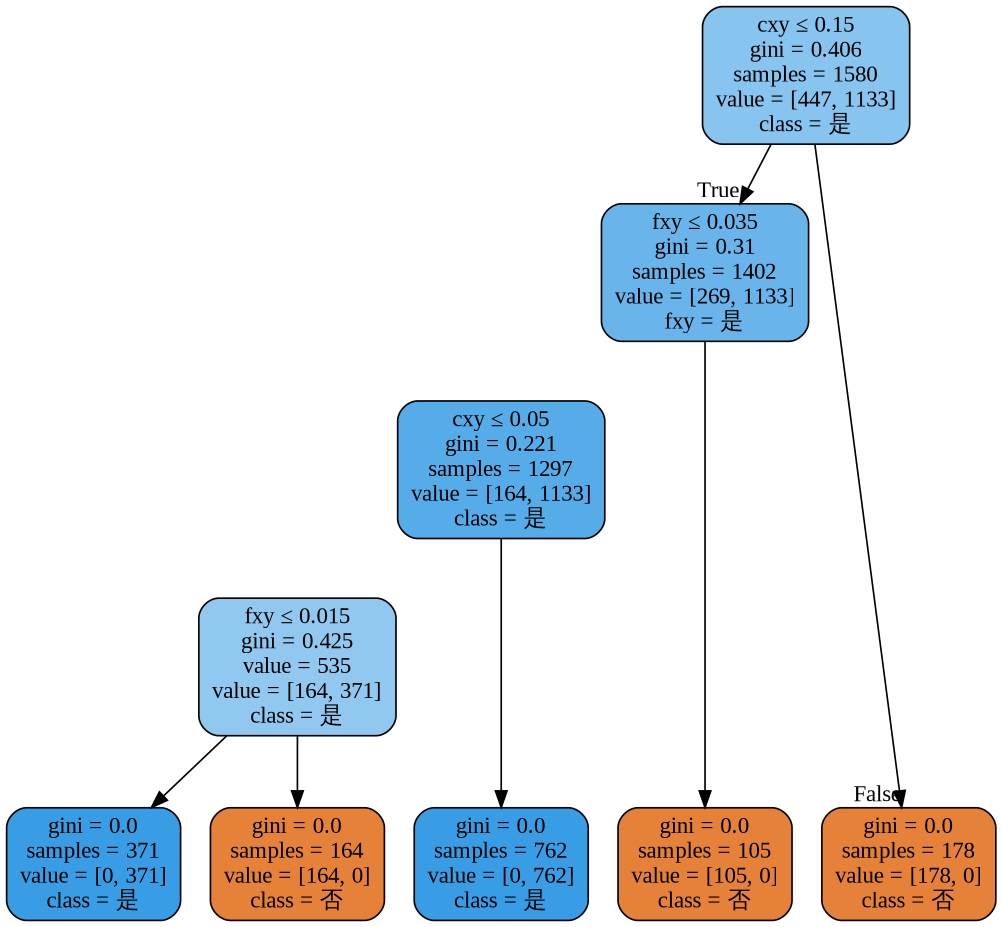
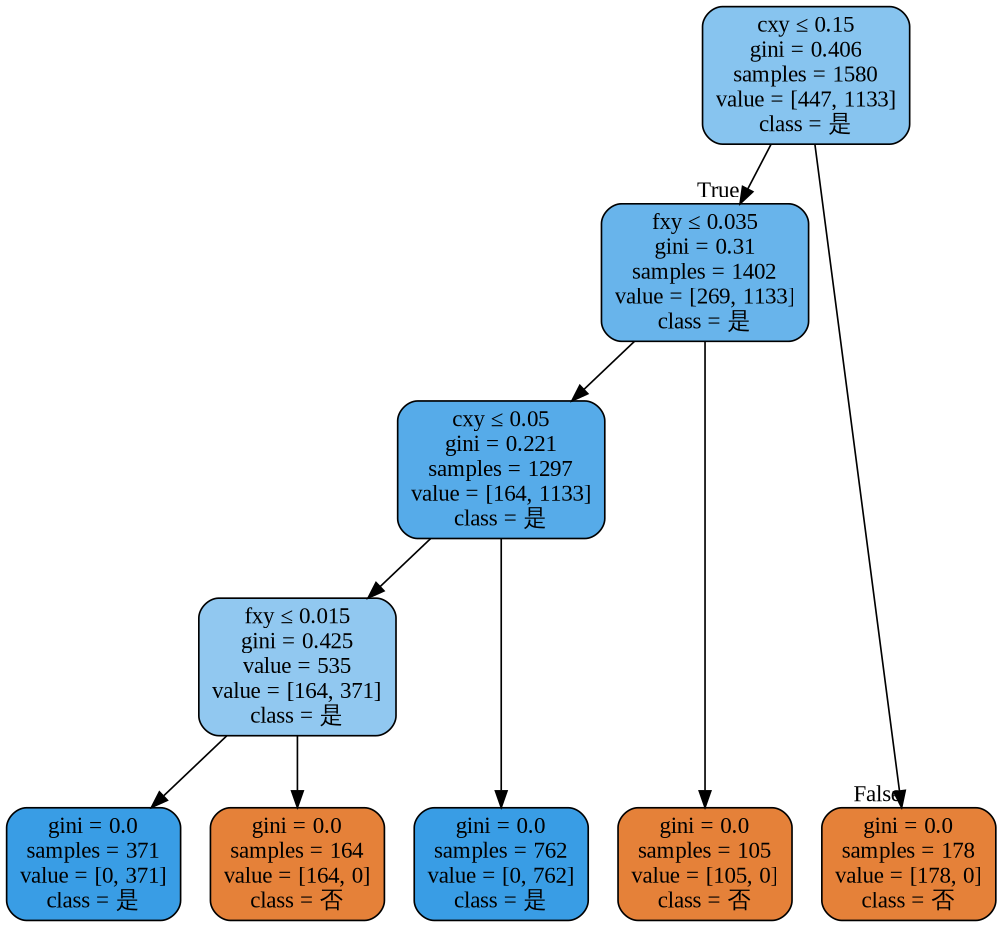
(705, 321) -> (705, 321)
none -> (609, 365)
none -> (405, 563)
